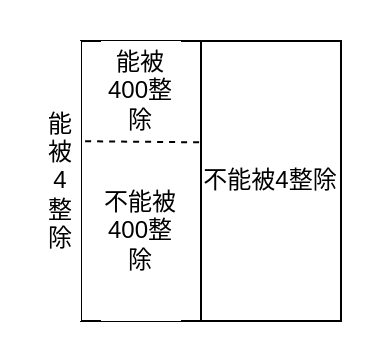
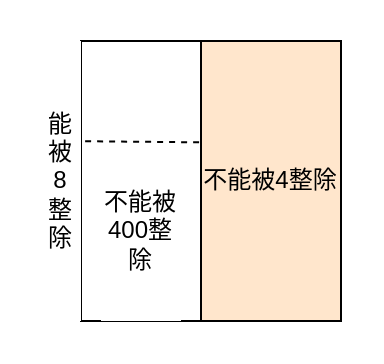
(141, 91) -> none
(61, 181) -> (61, 181)
(271, 181) -> (271, 181)
